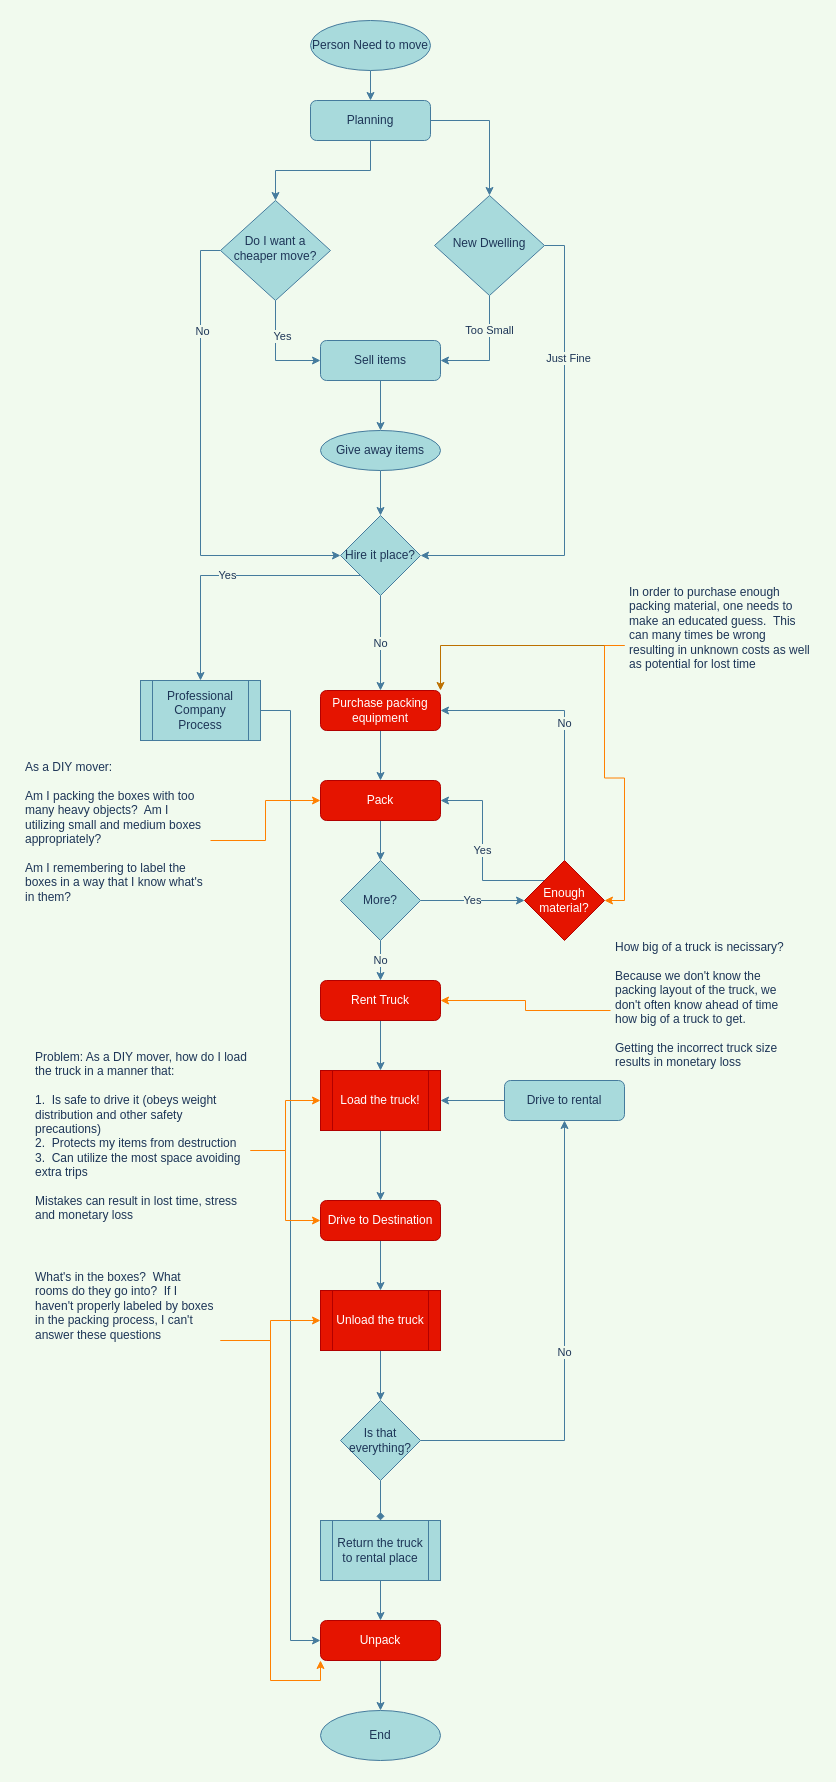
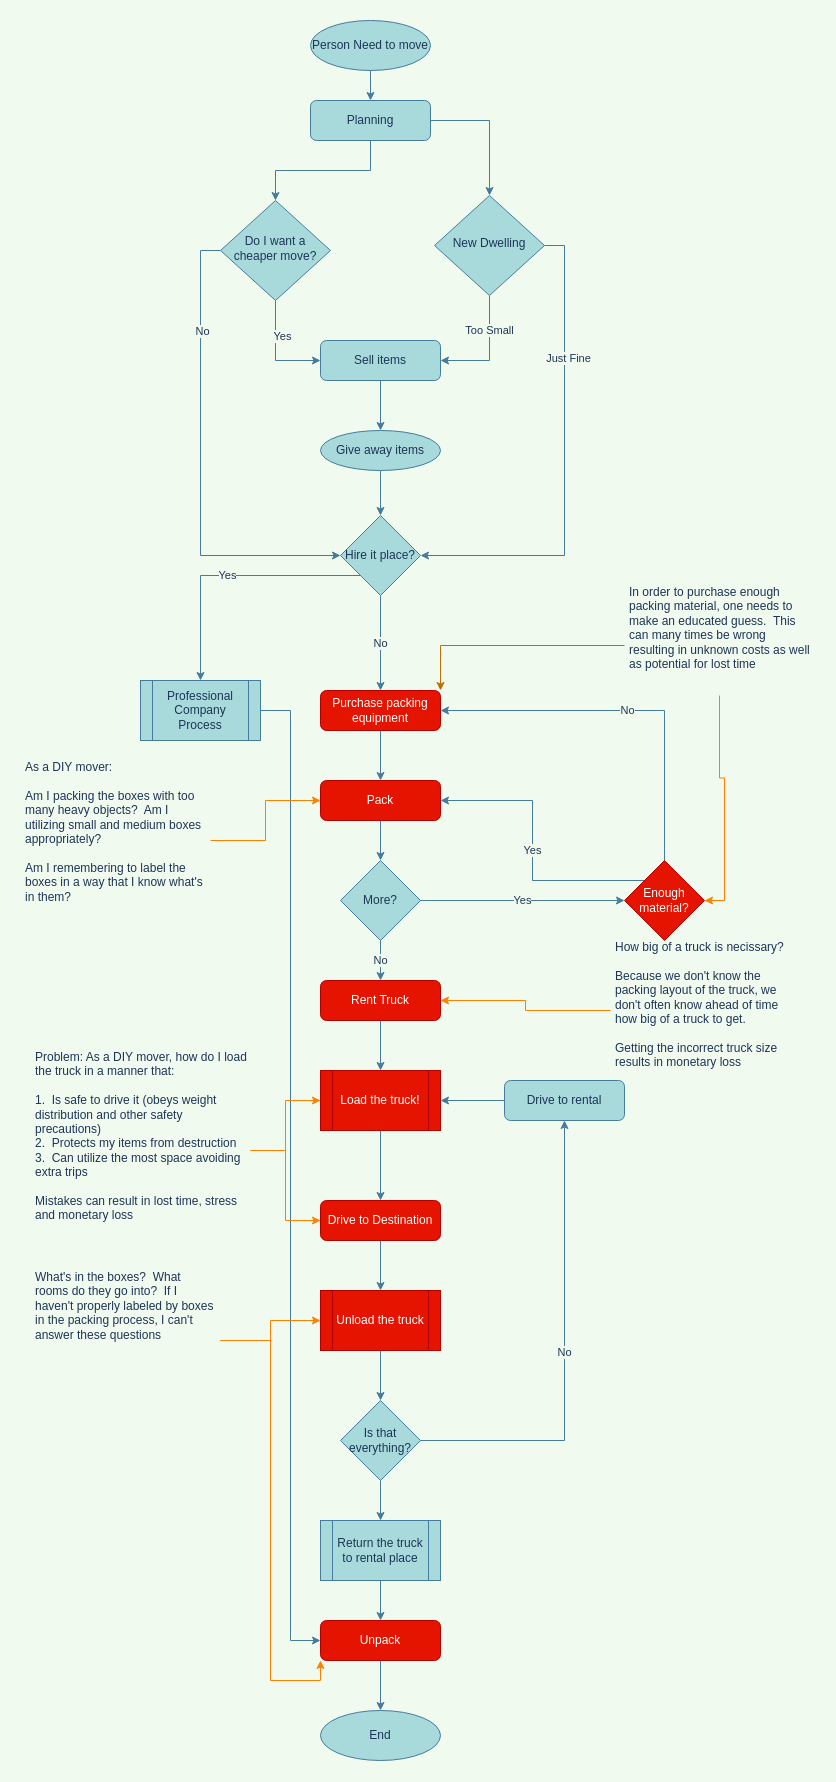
(565, 901) -> (665, 901)
(381, 1512) -> (381, 1512)
